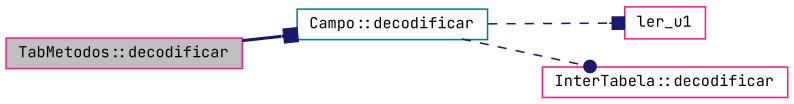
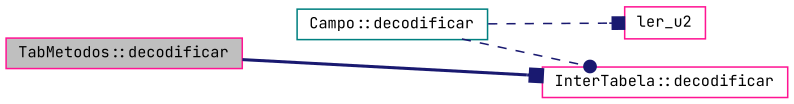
(665, 23) -> (665, 23)
(262, 38) -> (385, 67)
